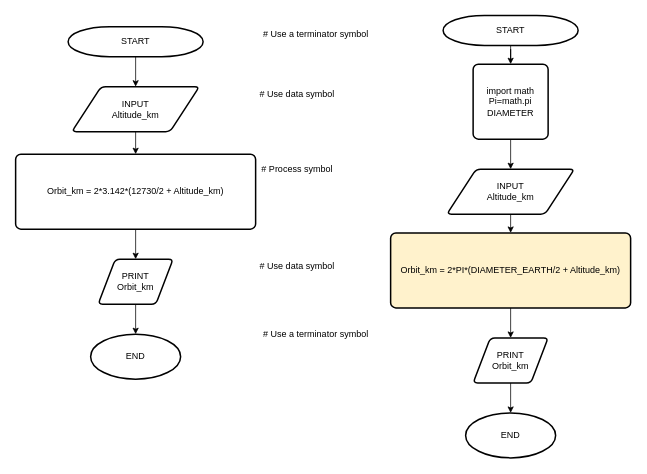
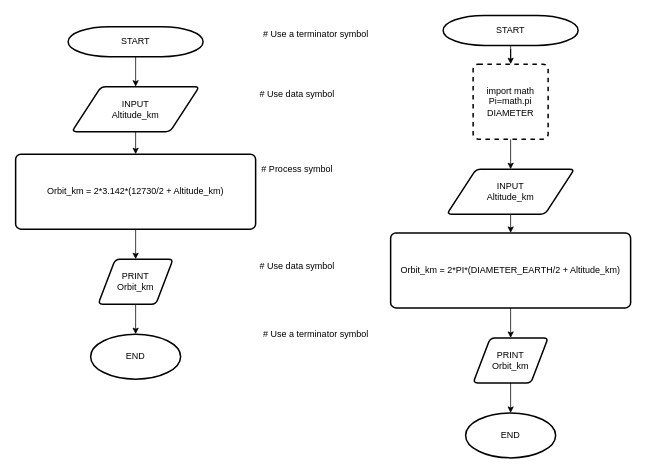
(510, 102) -> (510, 102)
(510, 270) -> (510, 270)
